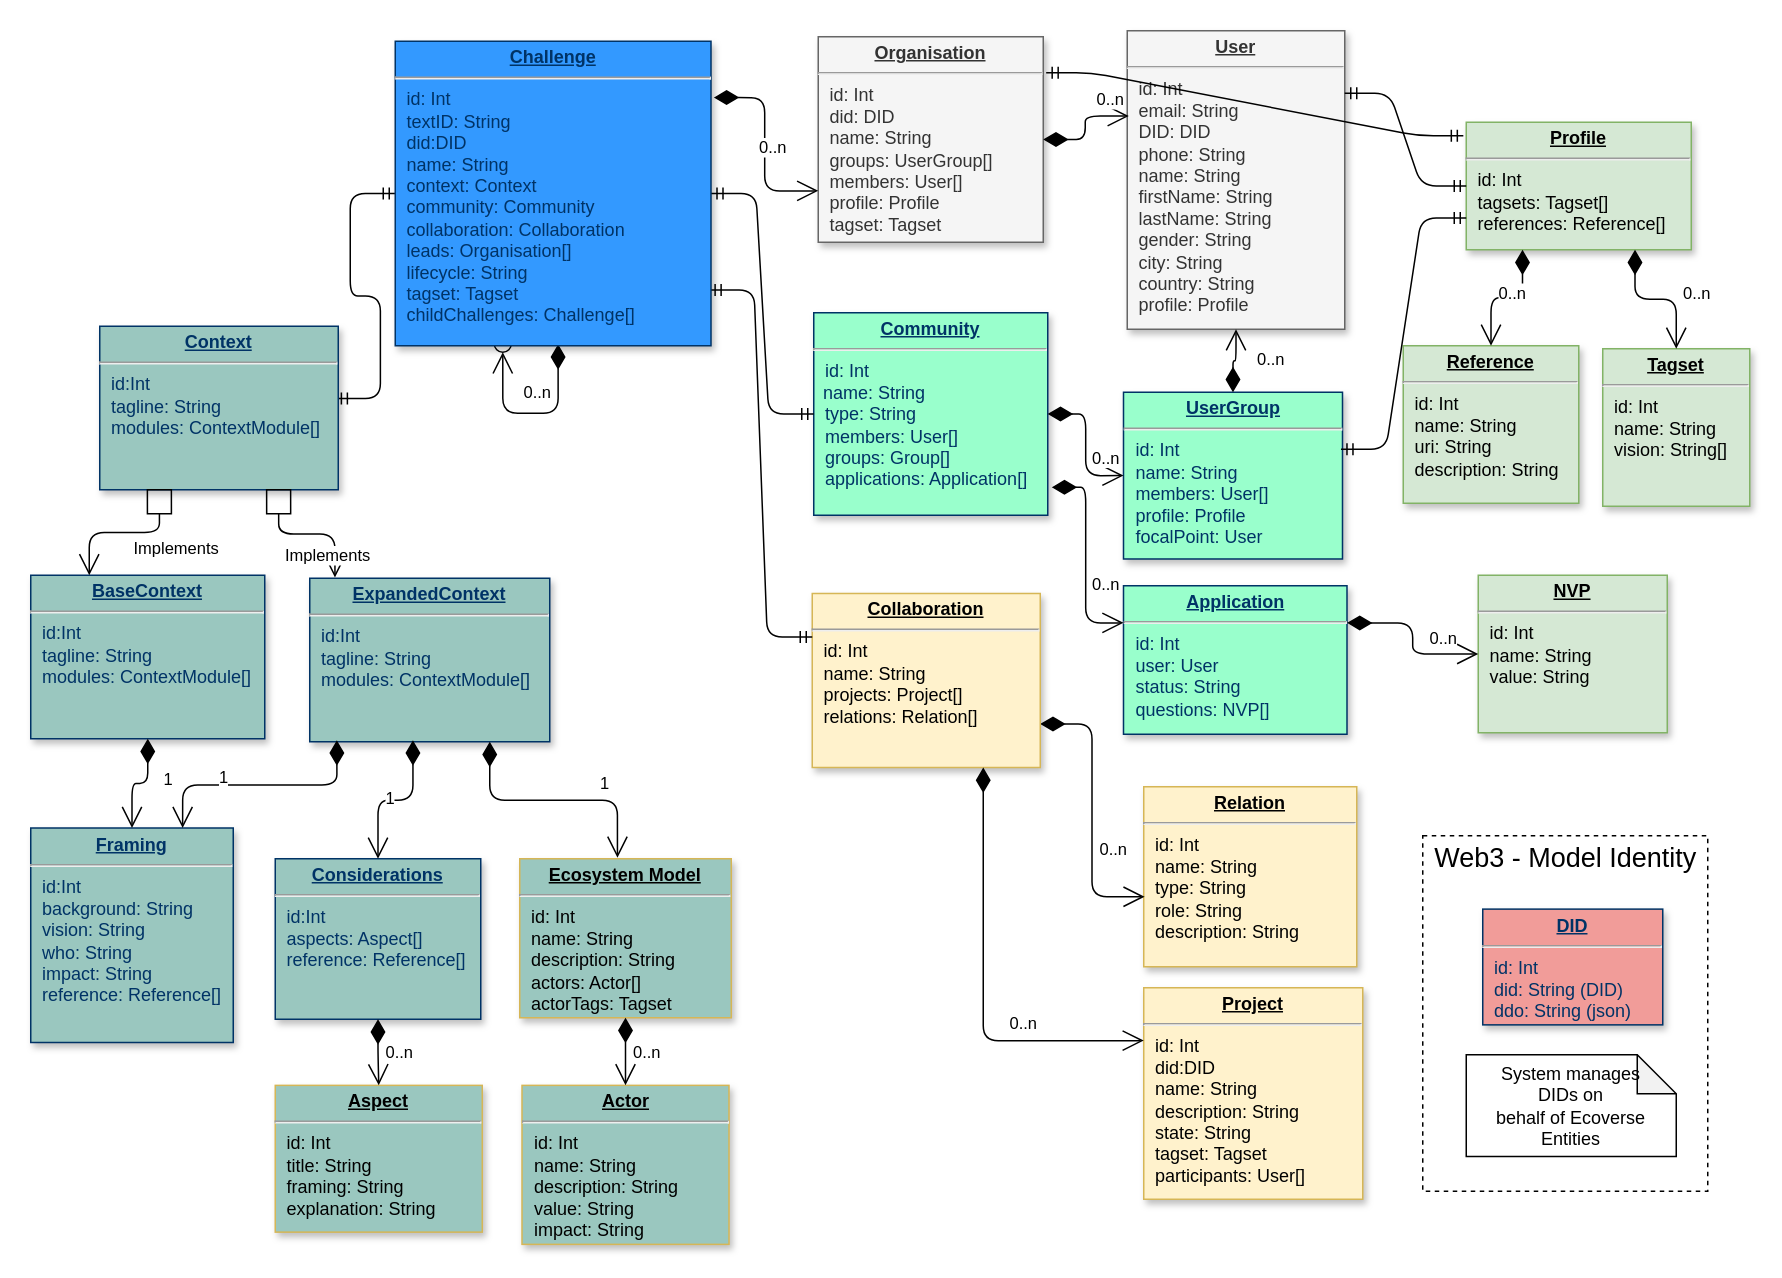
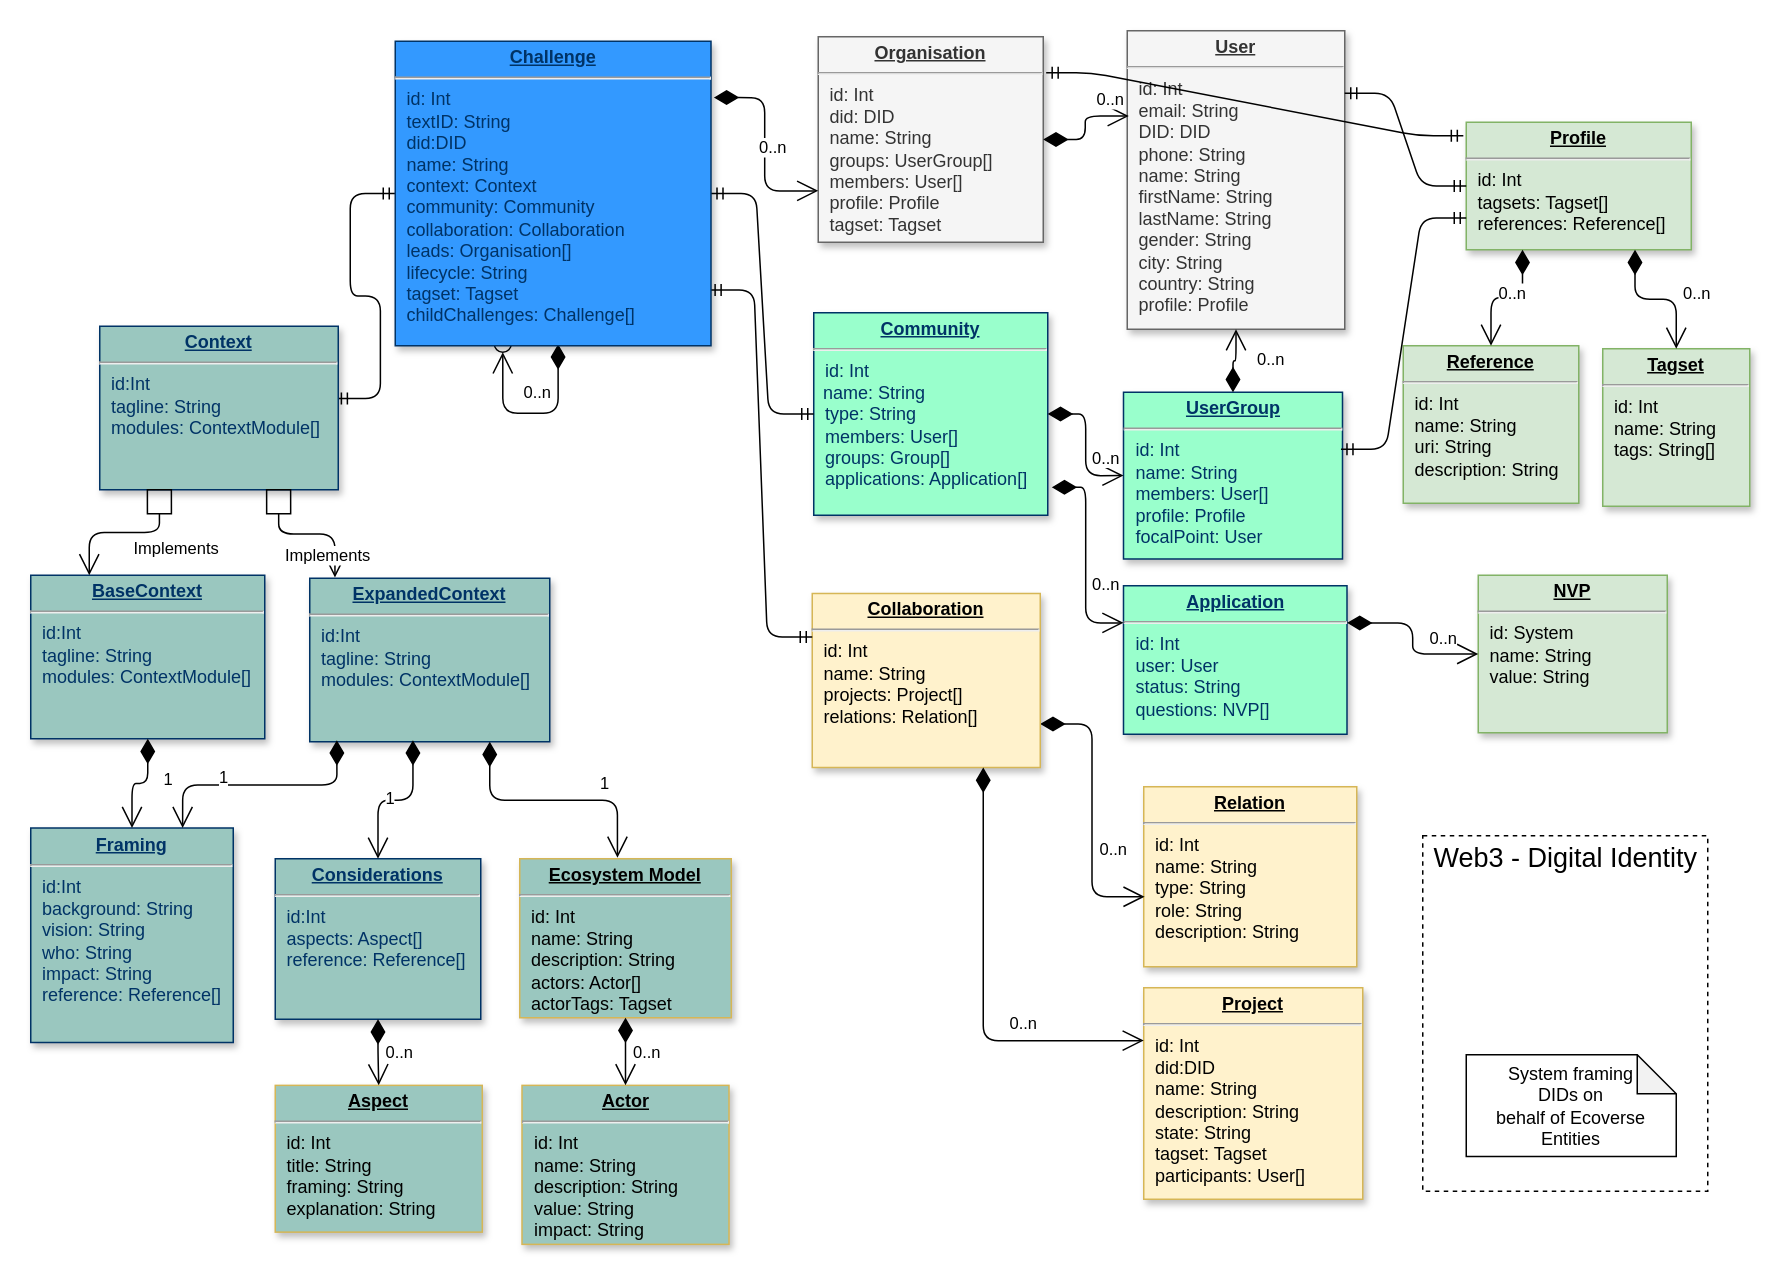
(1672, 392) -> (1666, 392)
(1534, 618) -> (1534, 618)
(1566, 859) -> (1566, 859)
(1573, 967) -> none
(1571, 1106) -> (1571, 1106)
